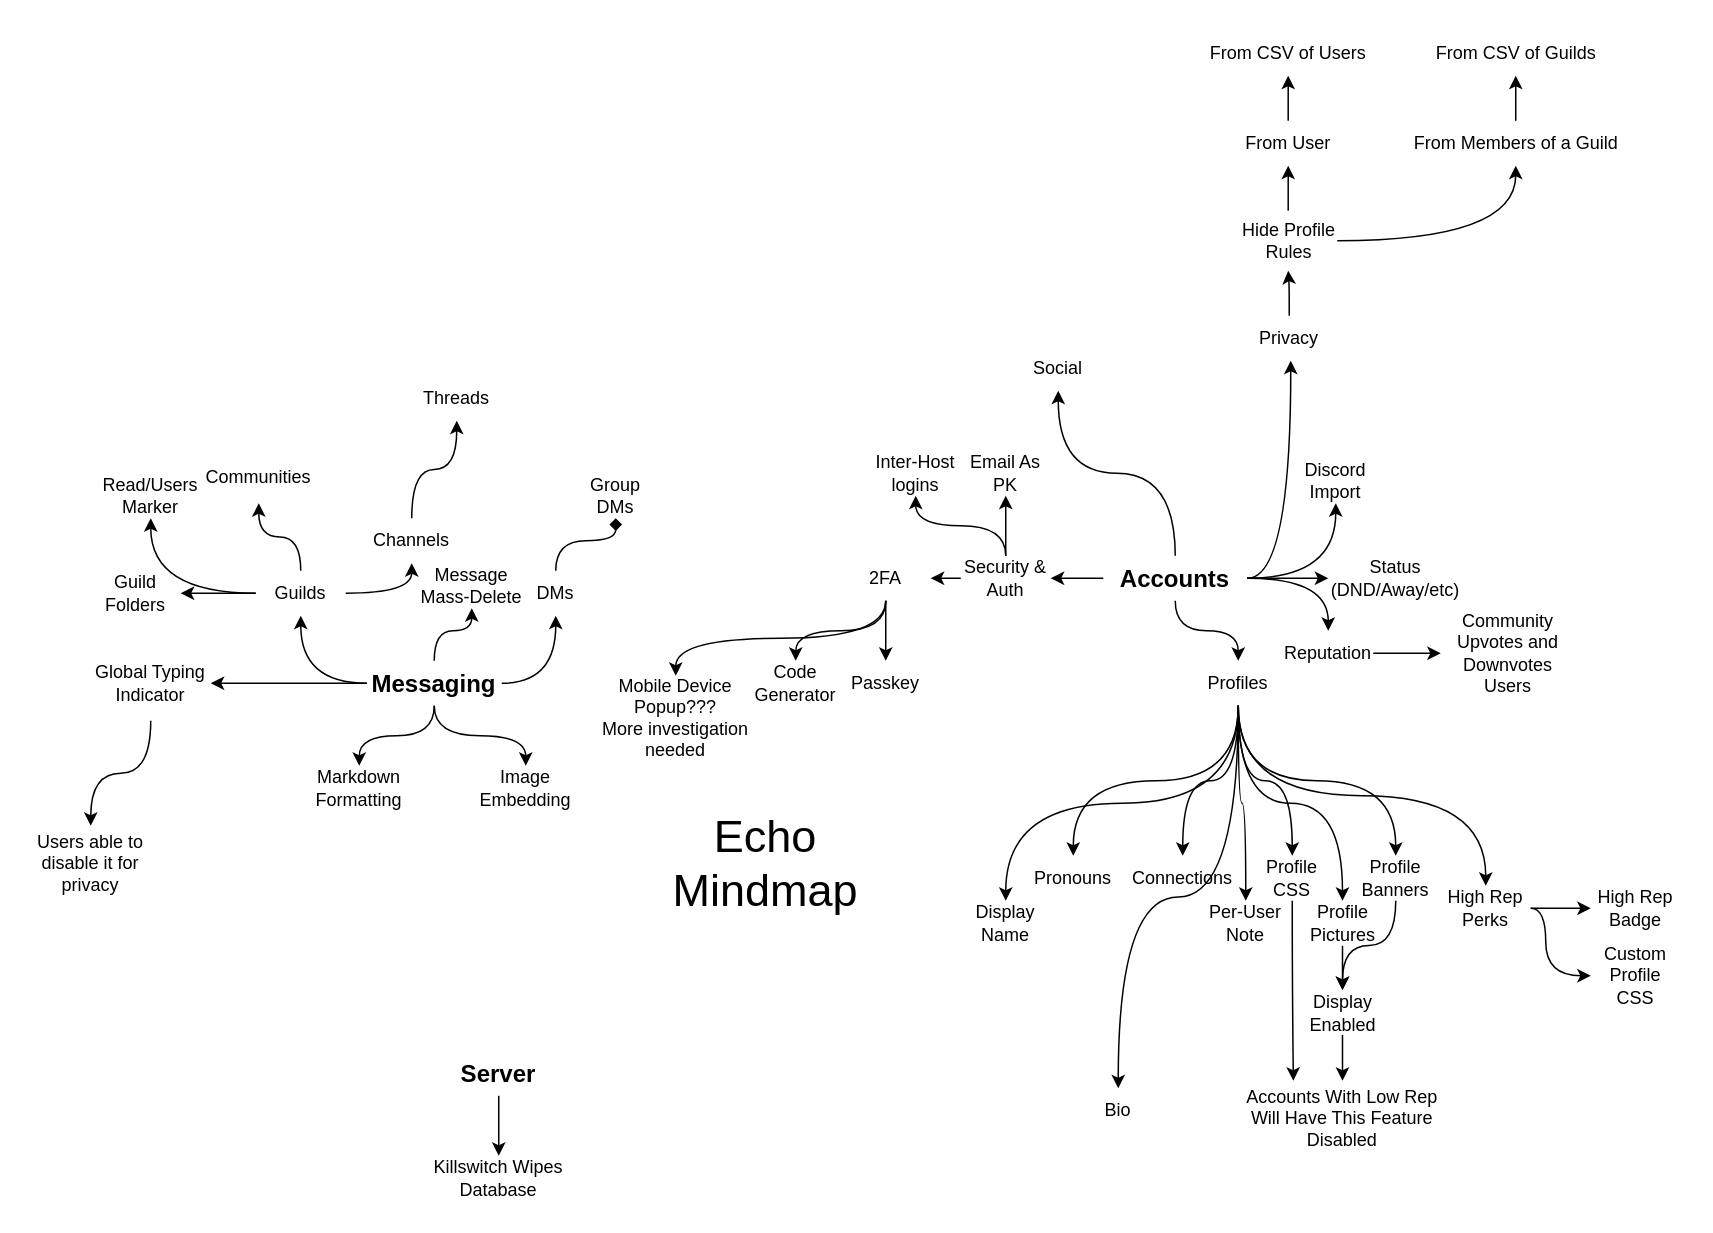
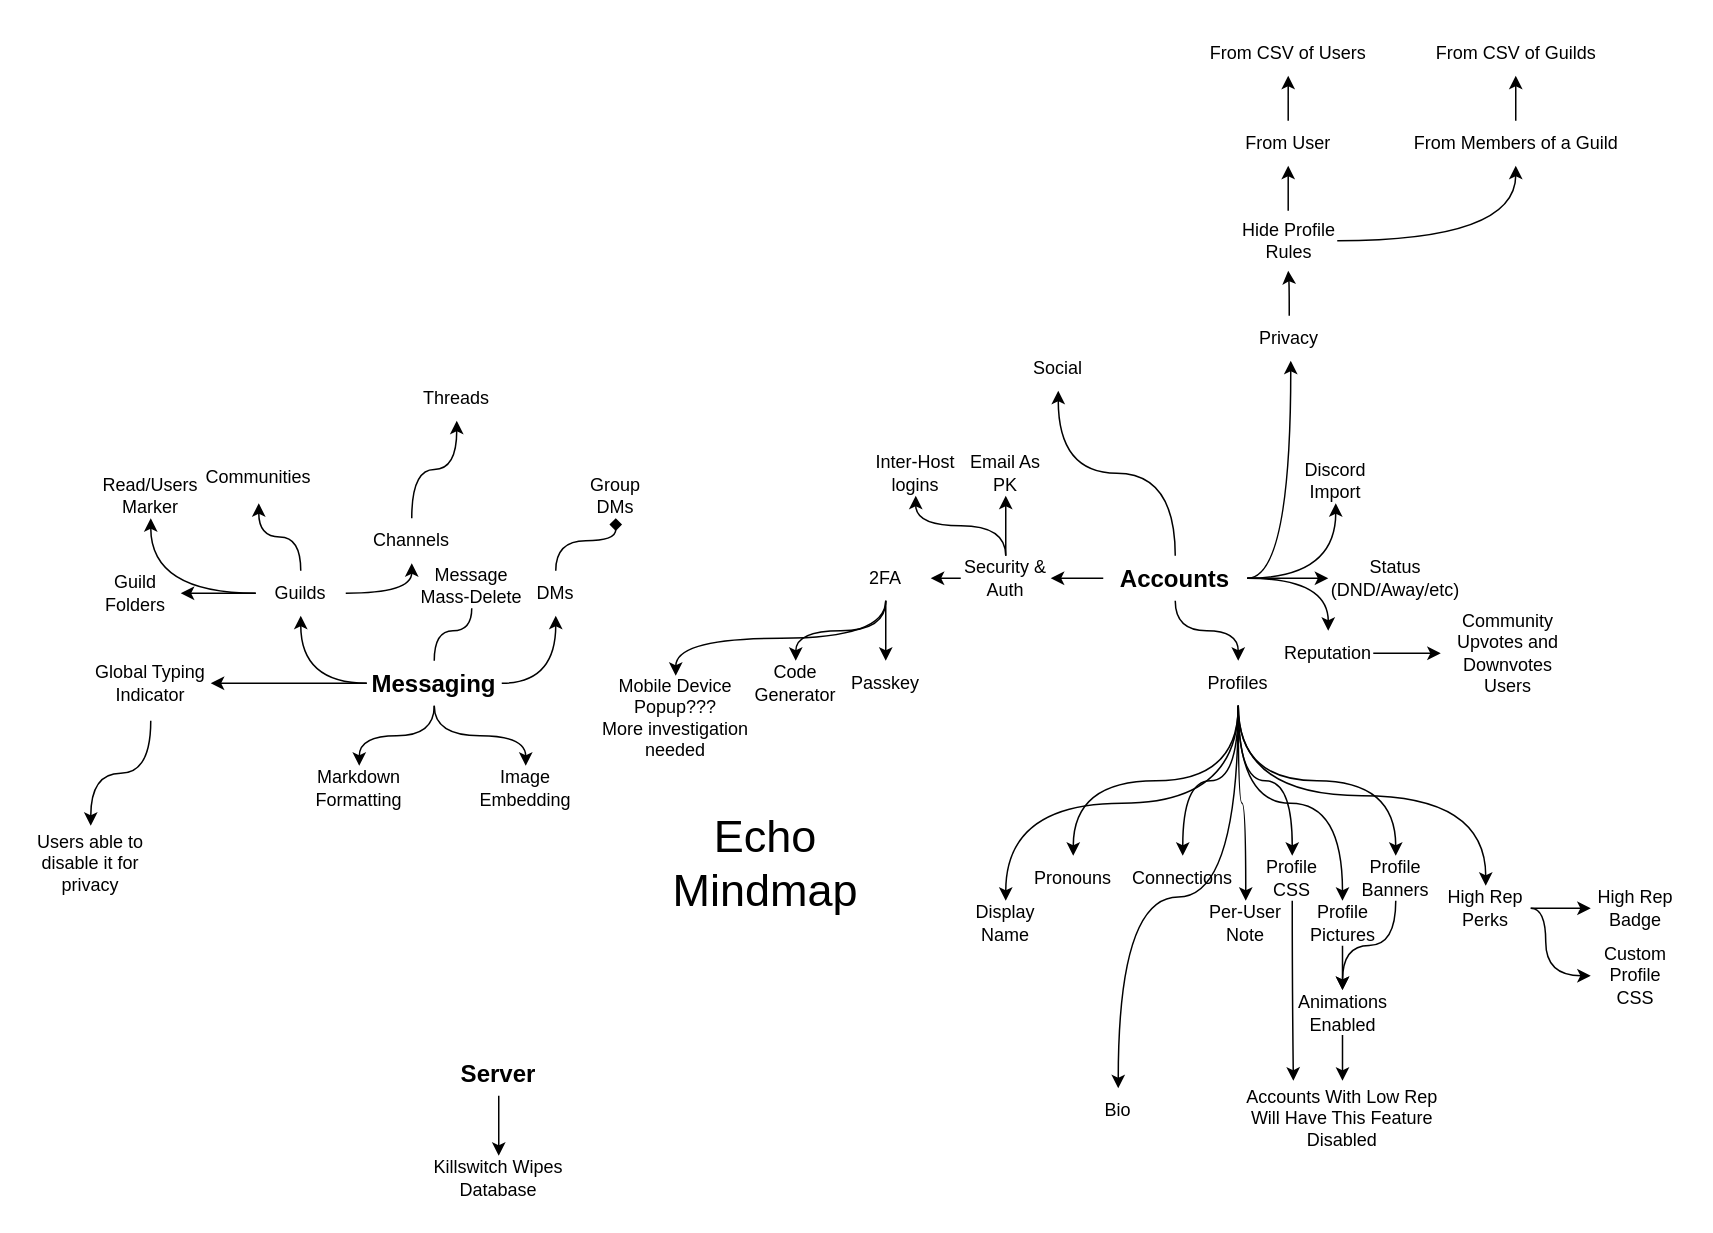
(468, 627) -> (469, 622)
(1343, 1013) -> (1343, 1013)
